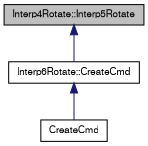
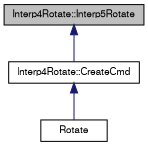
(74, 72) -> (74, 72)
(74, 131) -> (74, 131)
